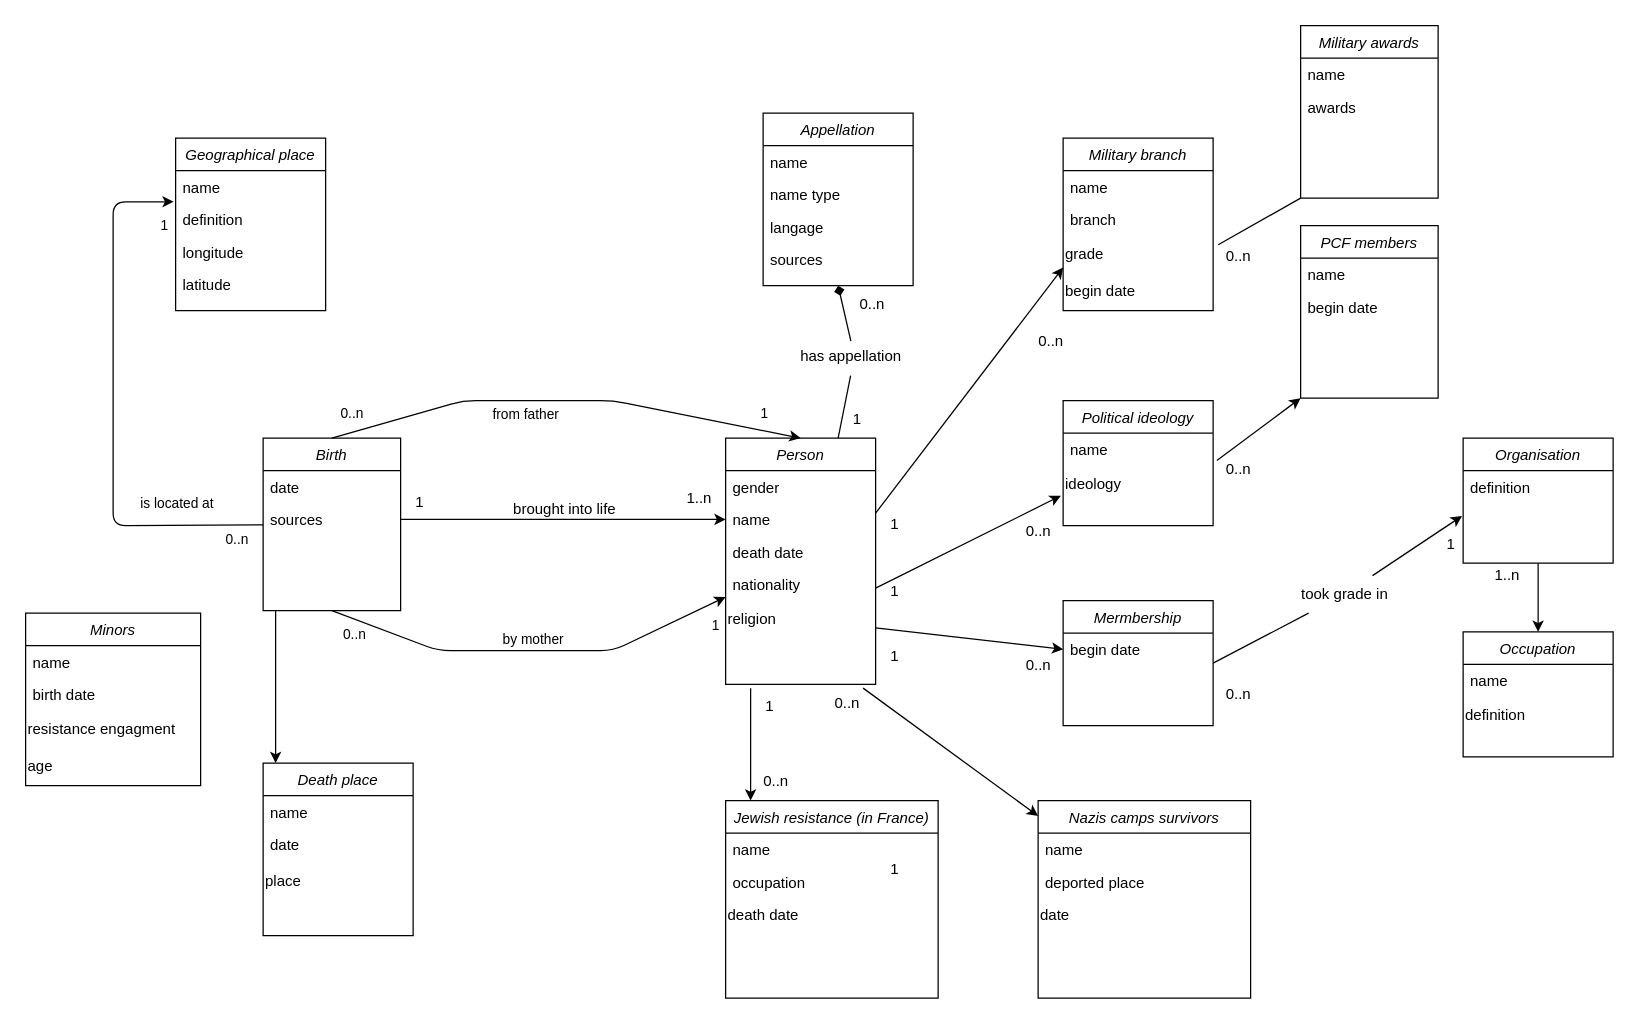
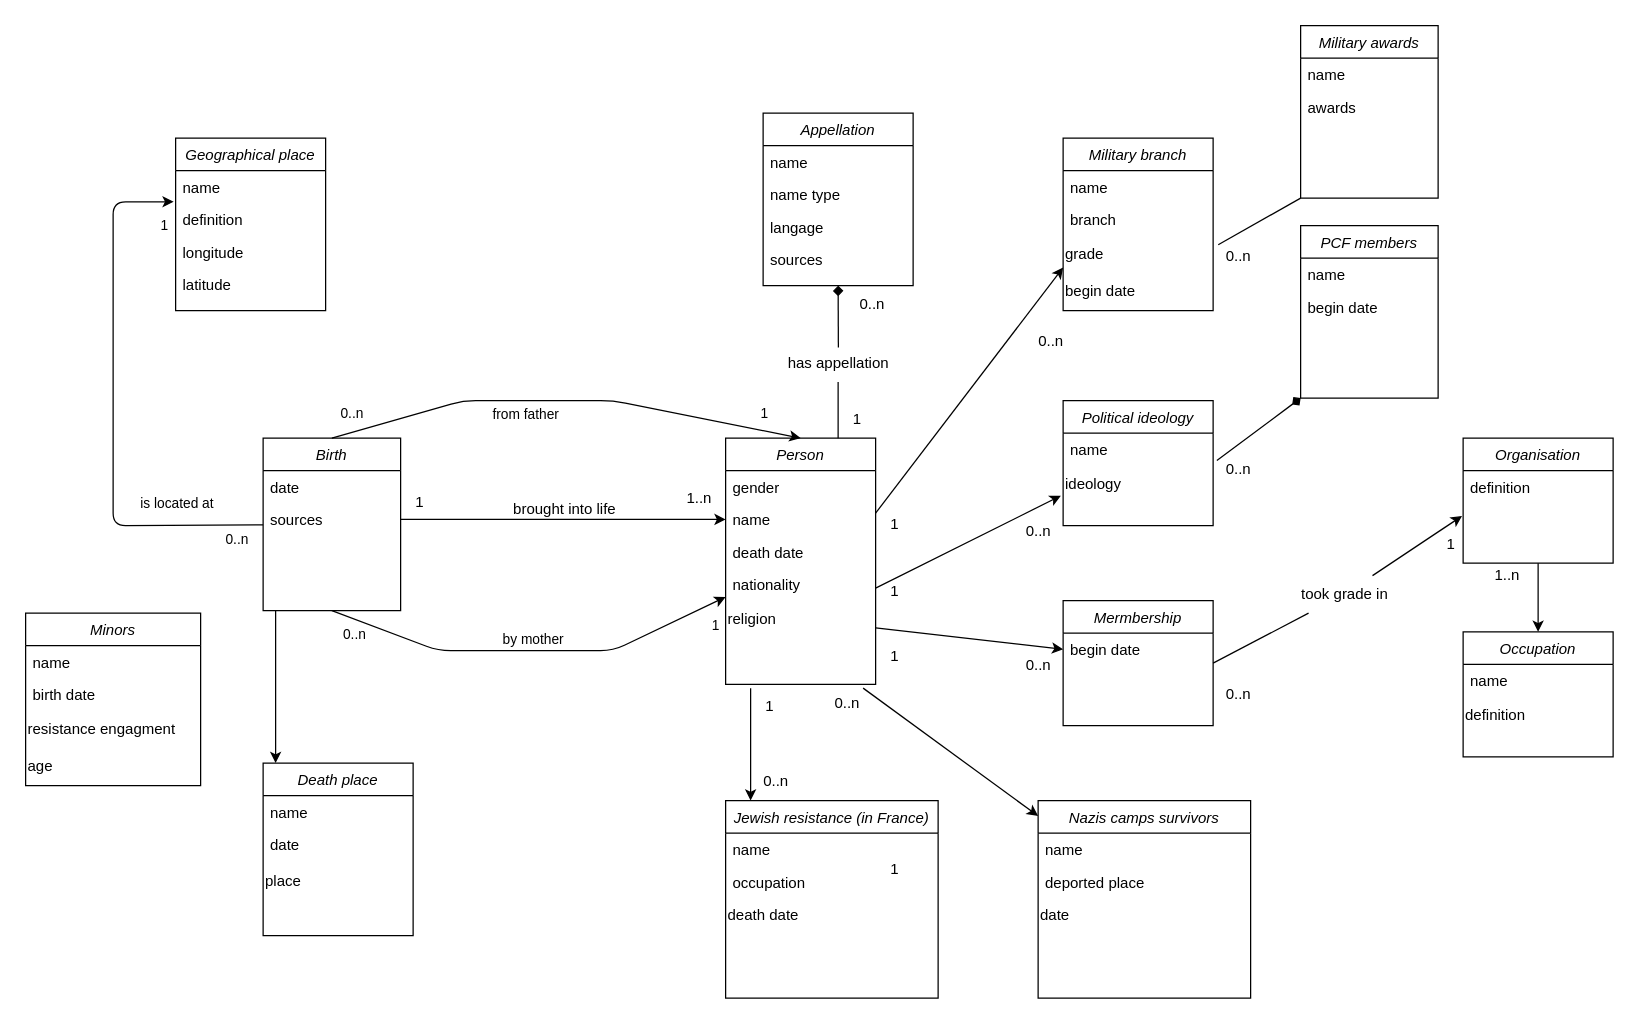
(851, 357) -> (838, 363)
(1293, 404) -> (1292, 404)
